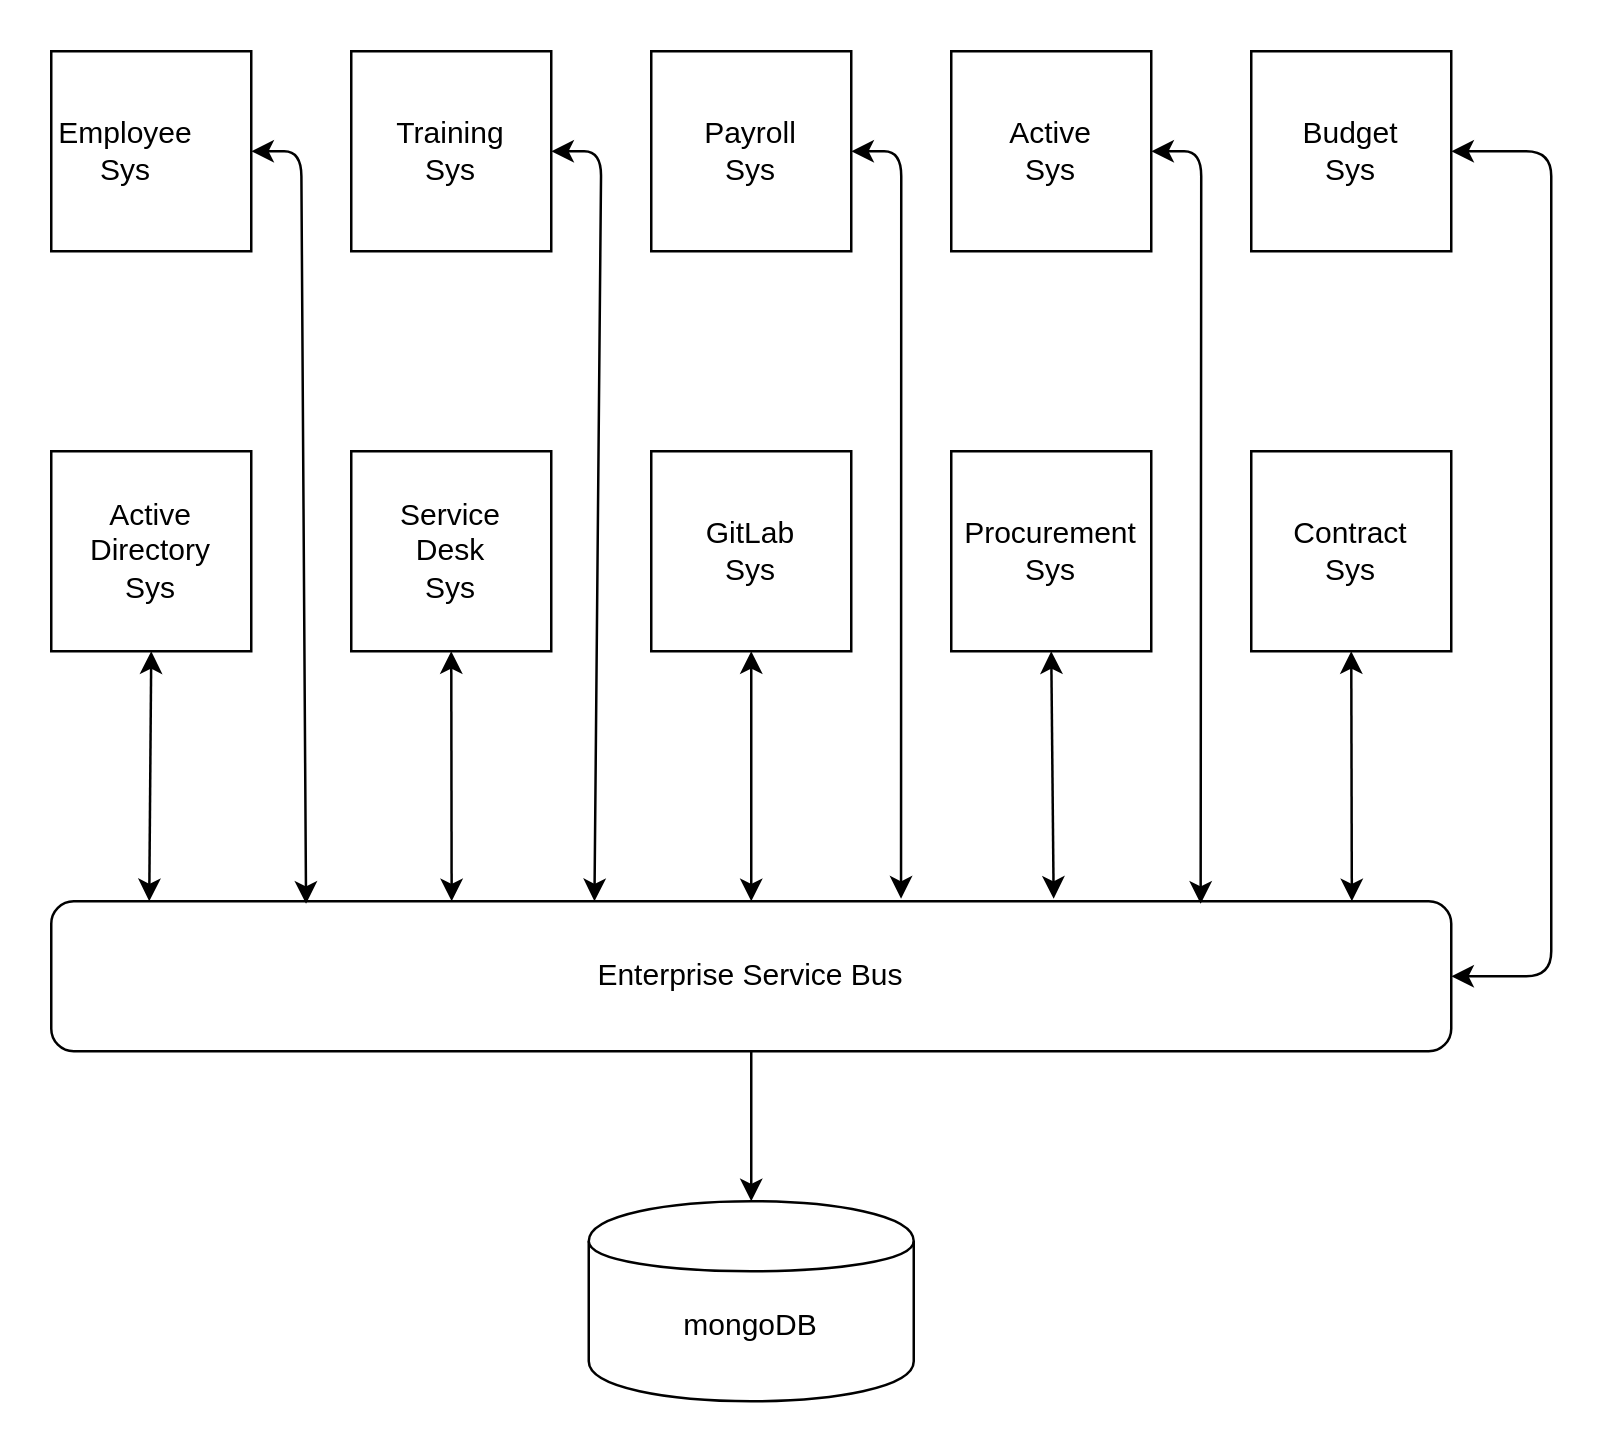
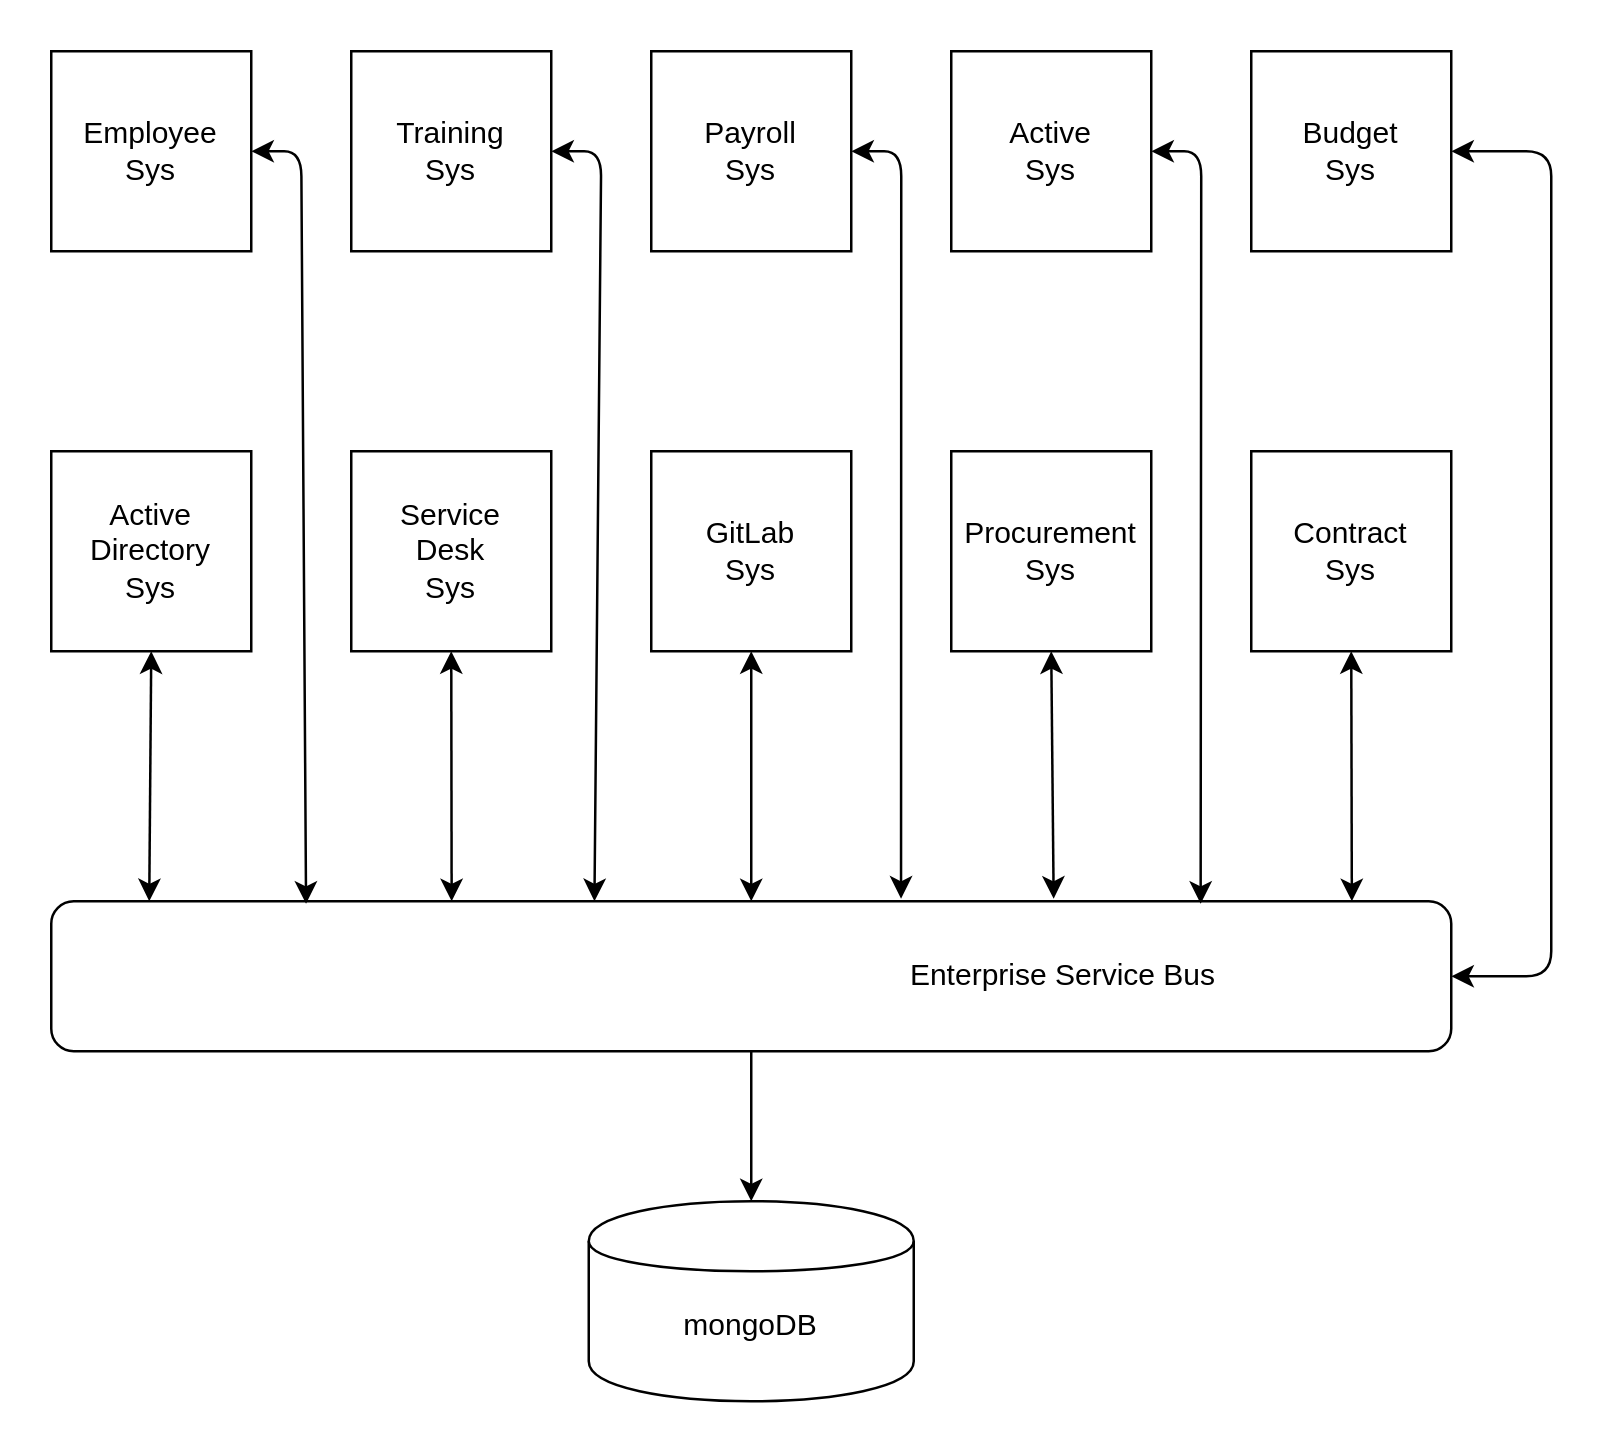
(126, 151) -> (151, 151)
(751, 976) -> (1064, 976)
